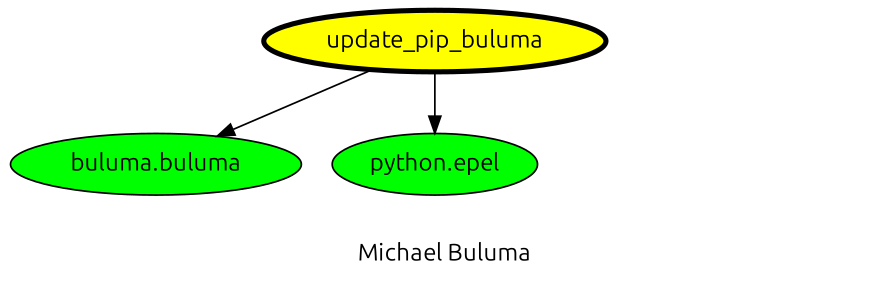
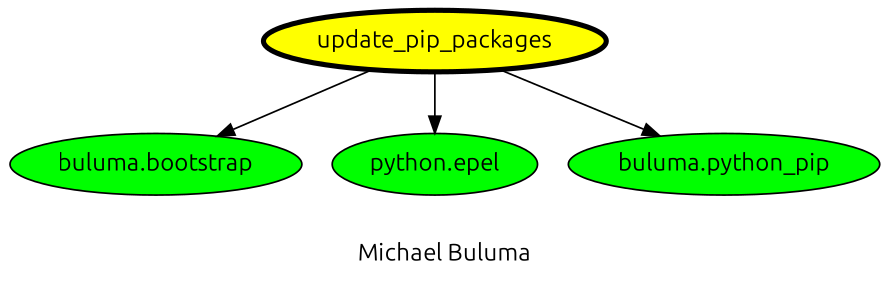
(435, 41) -> (435, 41)
(156, 164) -> (156, 164)
none -> (724, 164)
